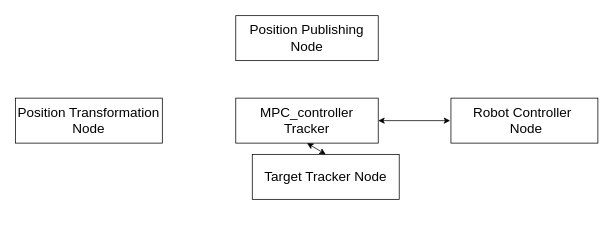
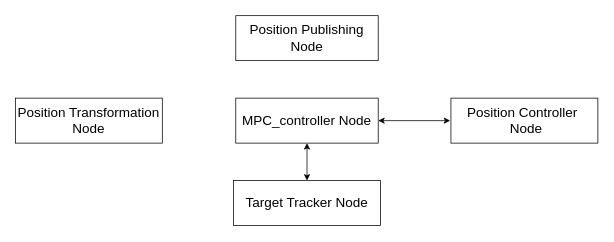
(307, 120) -> (307, 120)
(525, 120) -> (525, 120)
(326, 177) -> (307, 203)
